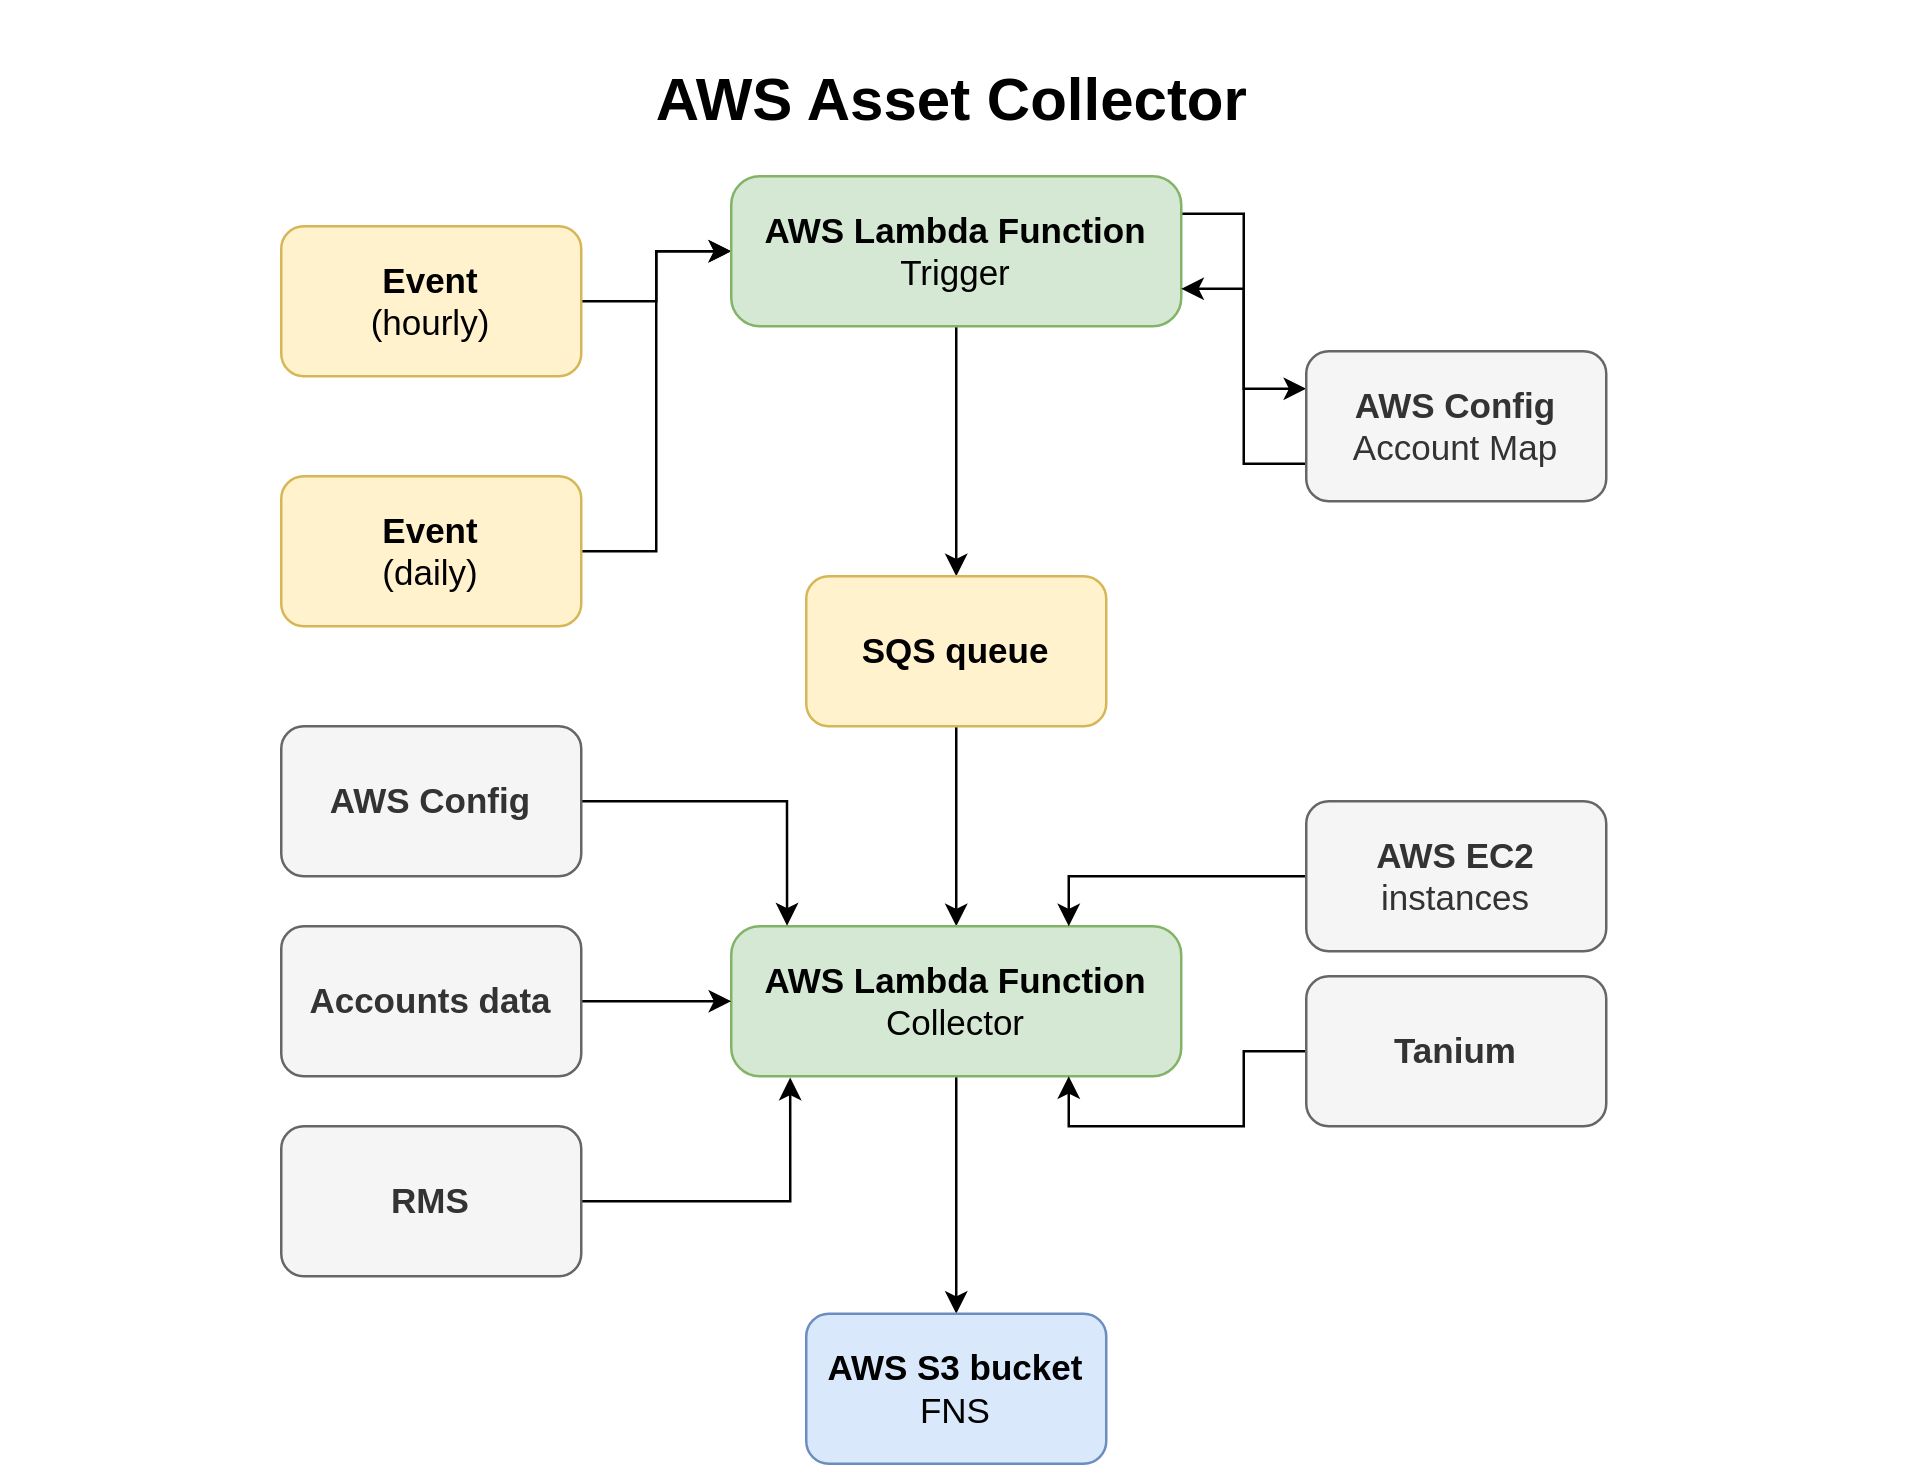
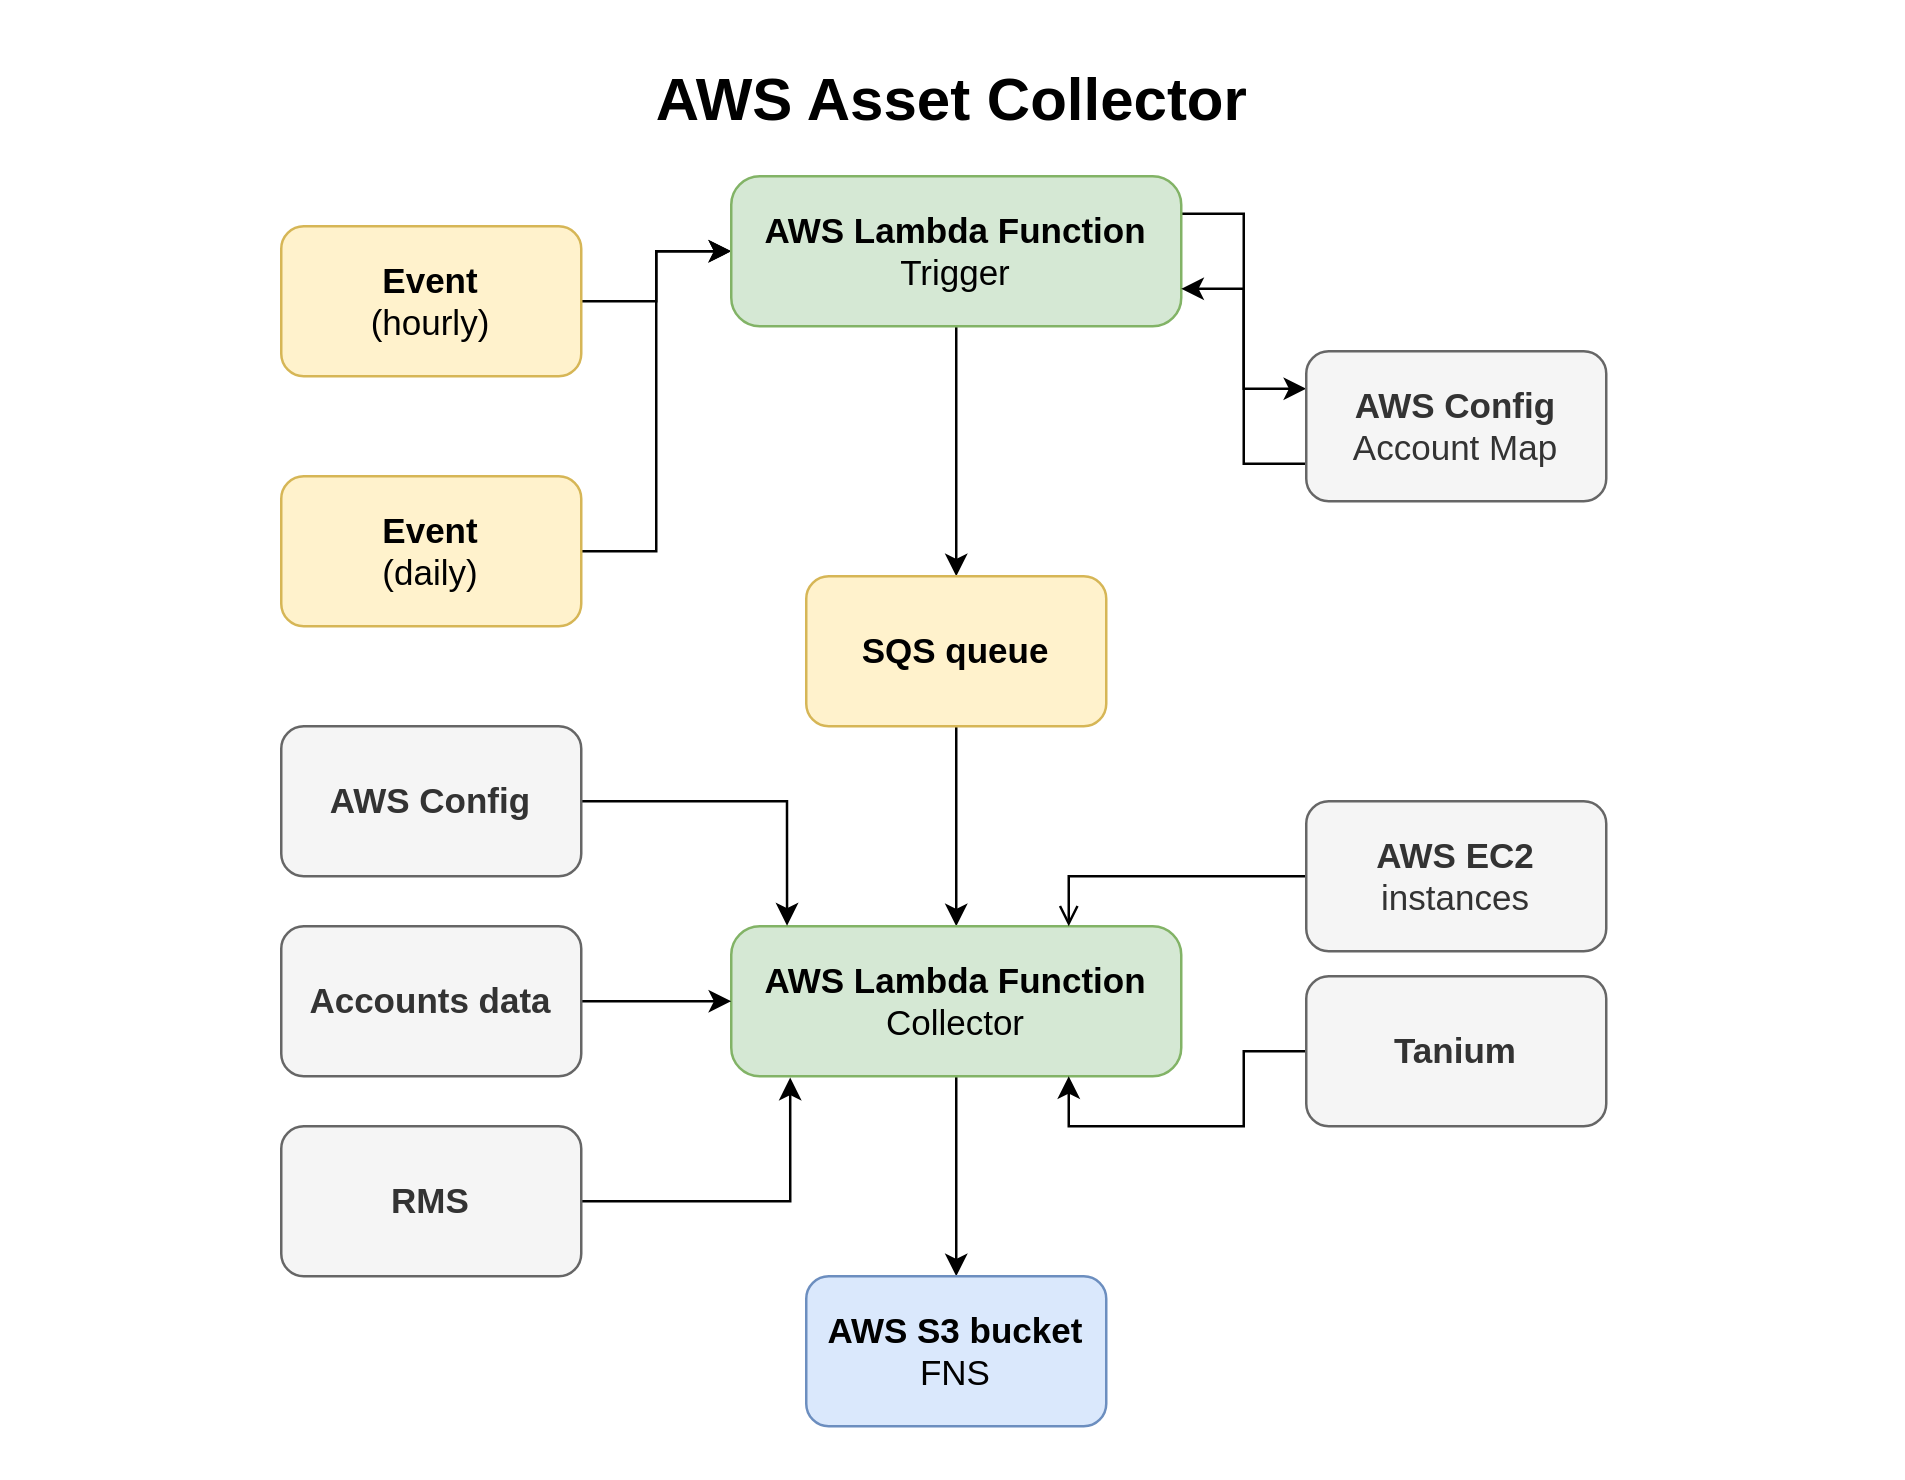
(1069, 908) -> (1069, 912)
(956, 1389) -> (956, 1351)
